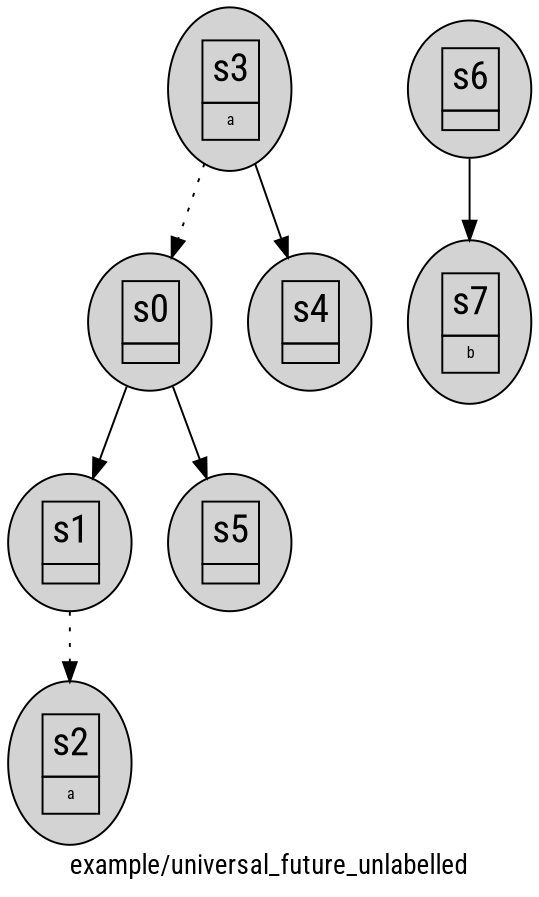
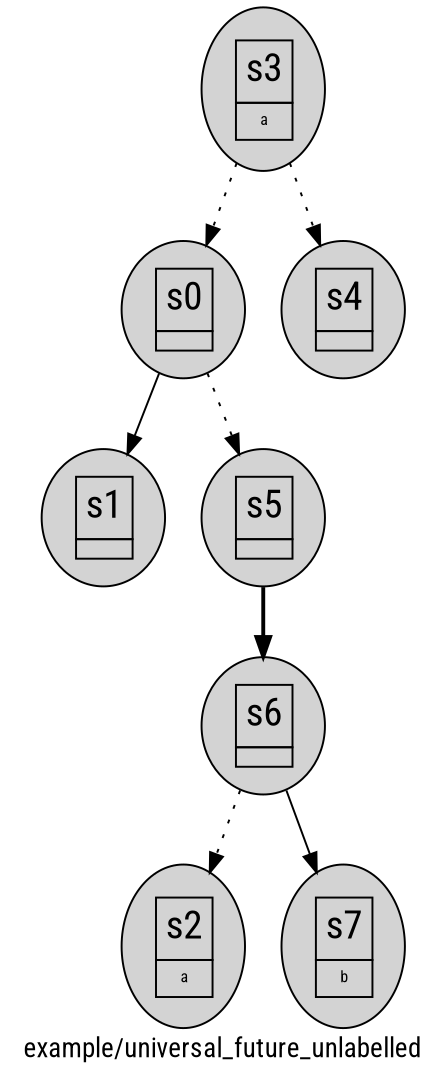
(268, 201) -> (302, 195)
(186, 423) -> (220, 405)
none -> (263, 612)
(70, 637) -> (228, 822)
